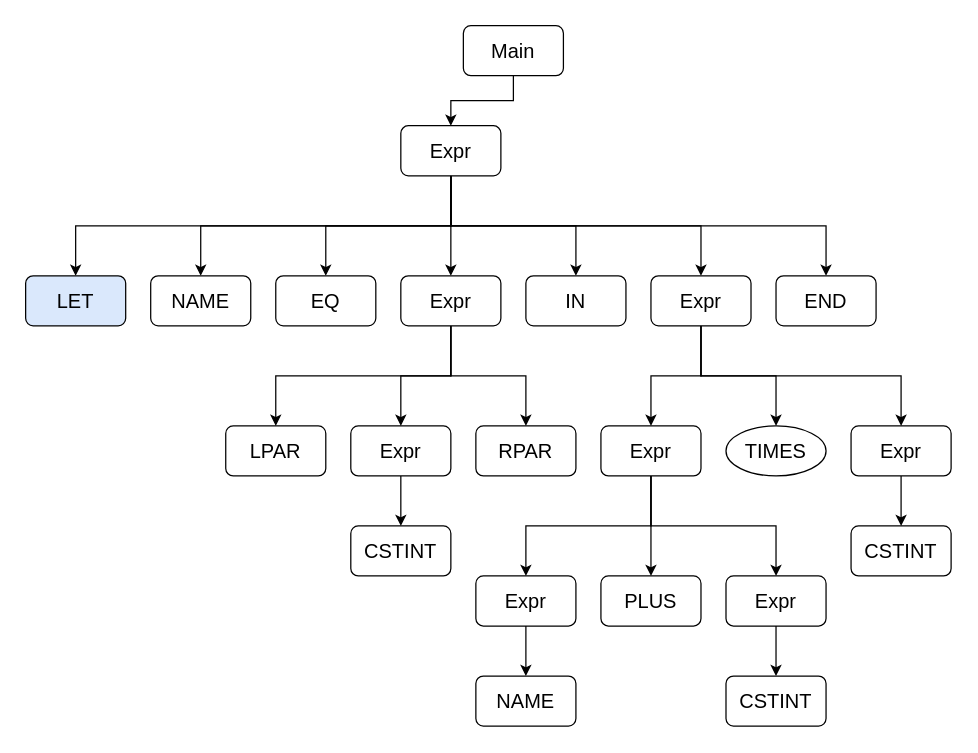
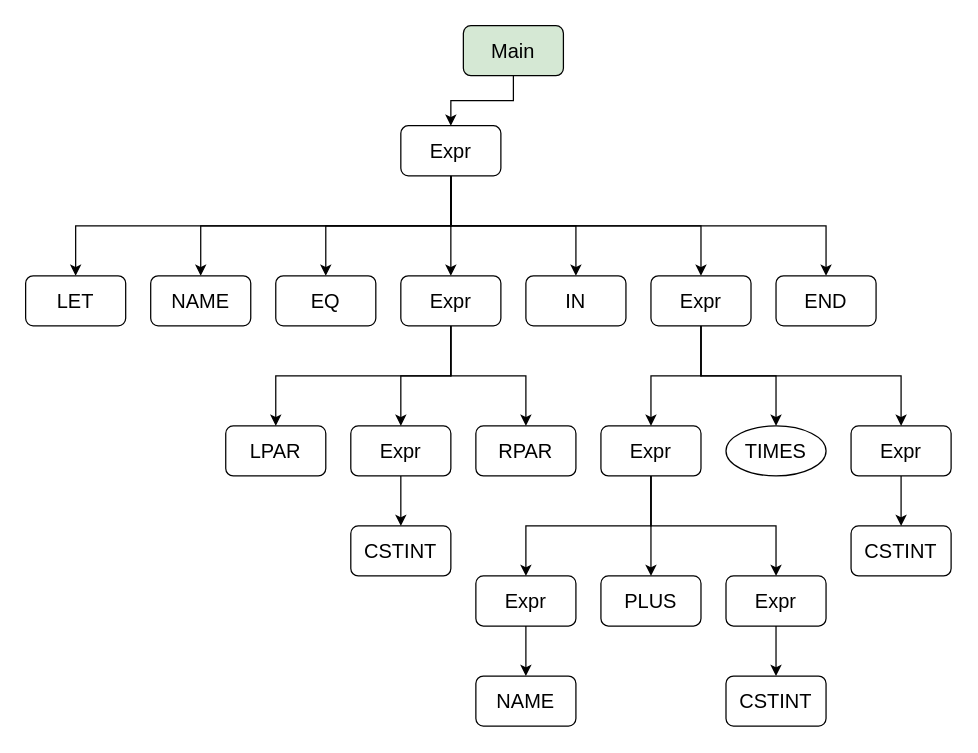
(513, 51) -> (513, 51)
(76, 301) -> (76, 301)
